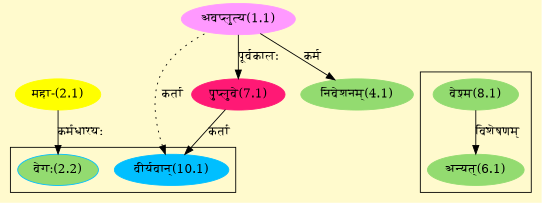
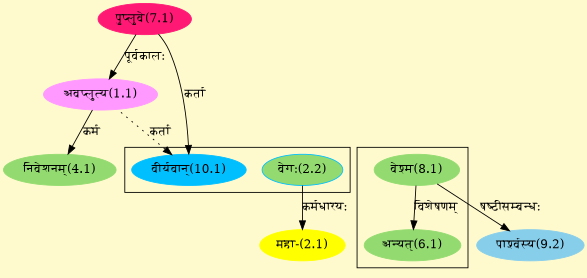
(238, 52) -> (125, 53)
(58, 128) -> (302, 203)
none -> (530, 245)
